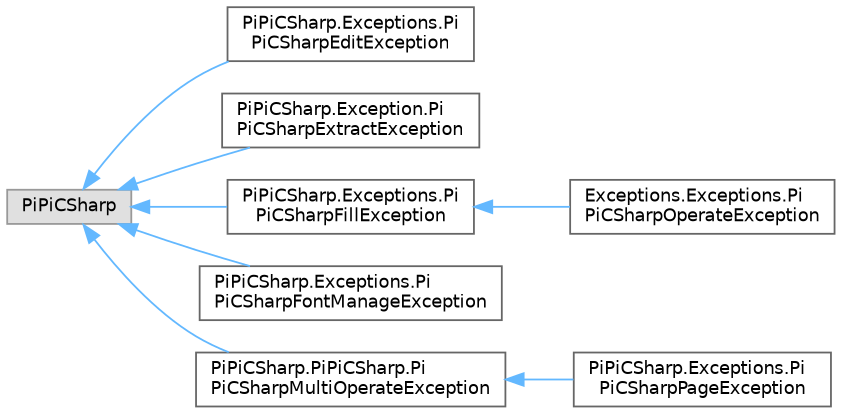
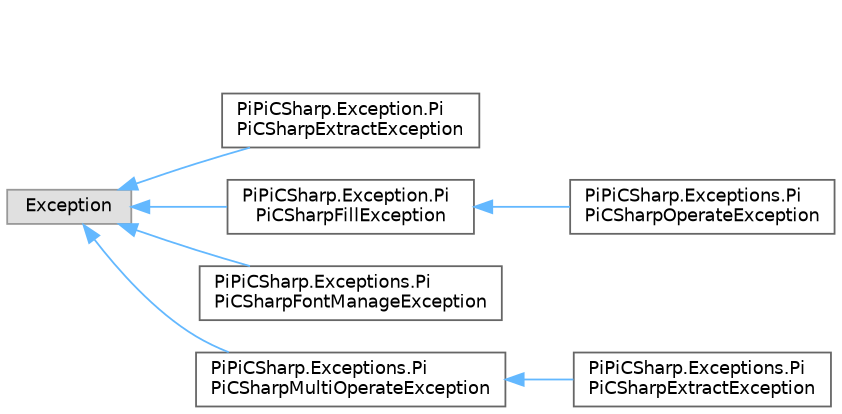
(351, 34) -> none
(69, 207) -> (69, 207)
(351, 207) -> (351, 207)
(702, 207) -> (702, 207)
(351, 380) -> (351, 380)
(702, 380) -> (702, 380)
